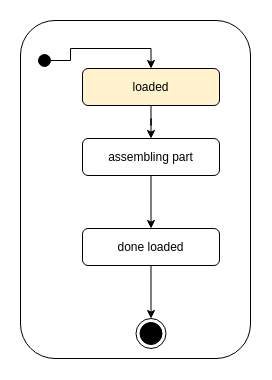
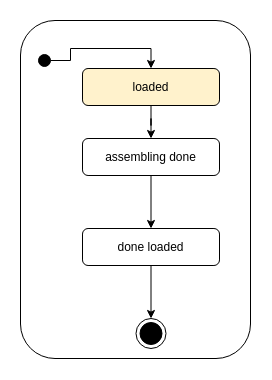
(151, 158) -> (151, 158)
